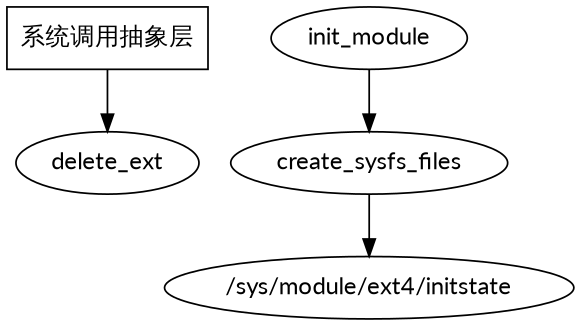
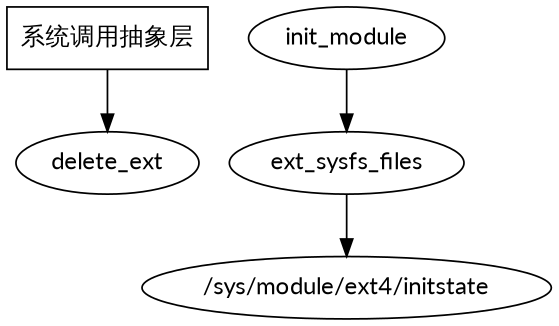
(369, 163) -> (347, 163)
